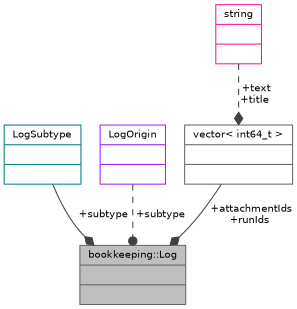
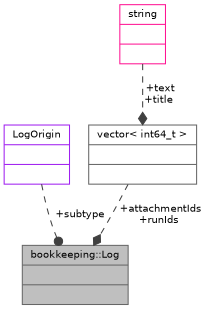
(43, 155) -> none
(202, 212) -> (115, 210)
